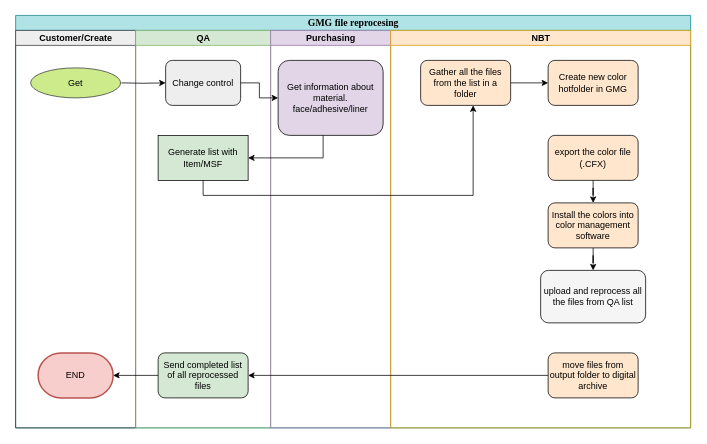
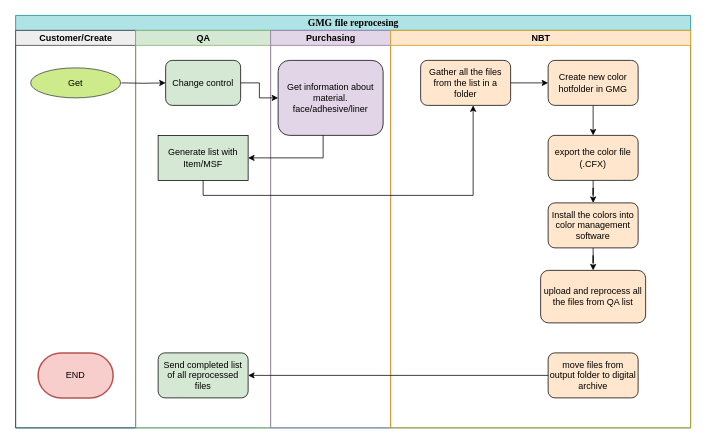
(203, 83) -> (203, 83)
none -> (593, 129)
(593, 297) -> (593, 297)
(138, 375) -> none
